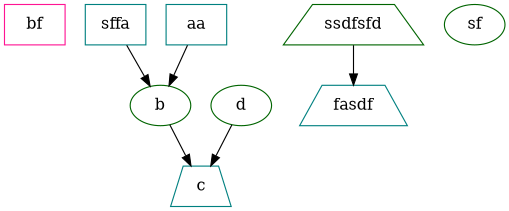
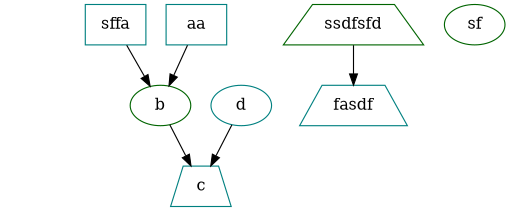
(35, 25) -> none
(241, 105) -> (241, 105)
